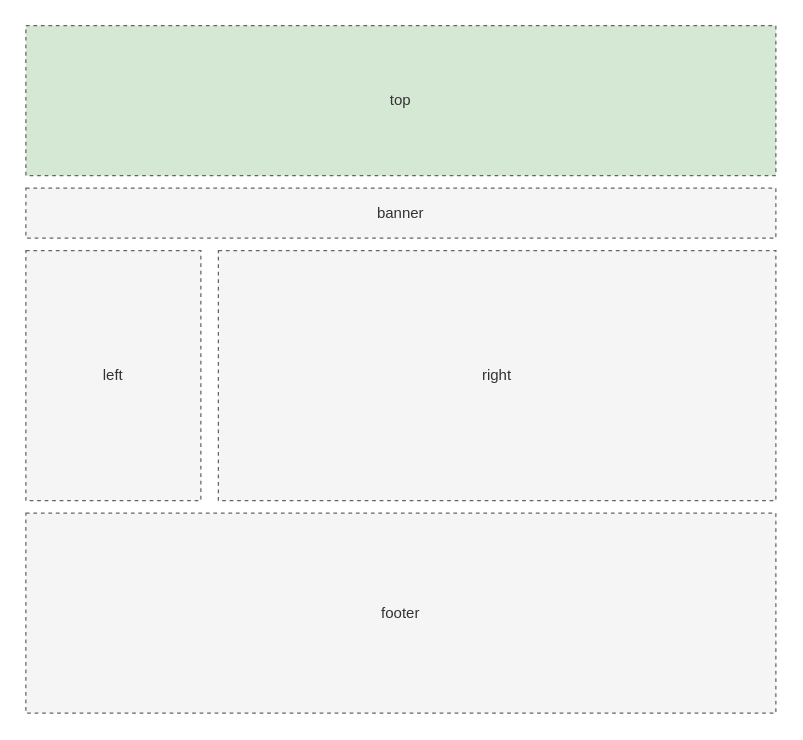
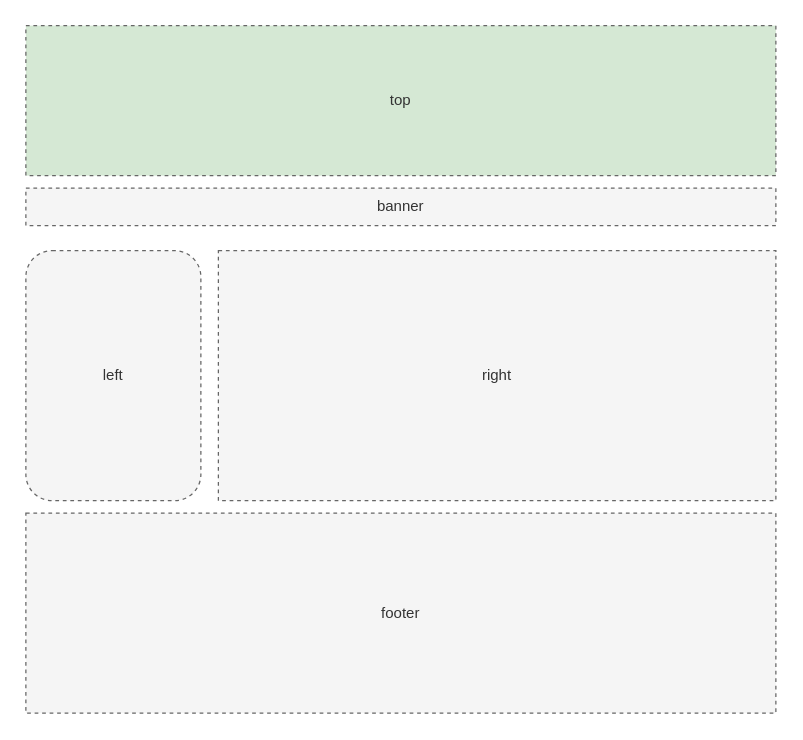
(401, 213) -> (401, 207)
(113, 376) -> (113, 376)
